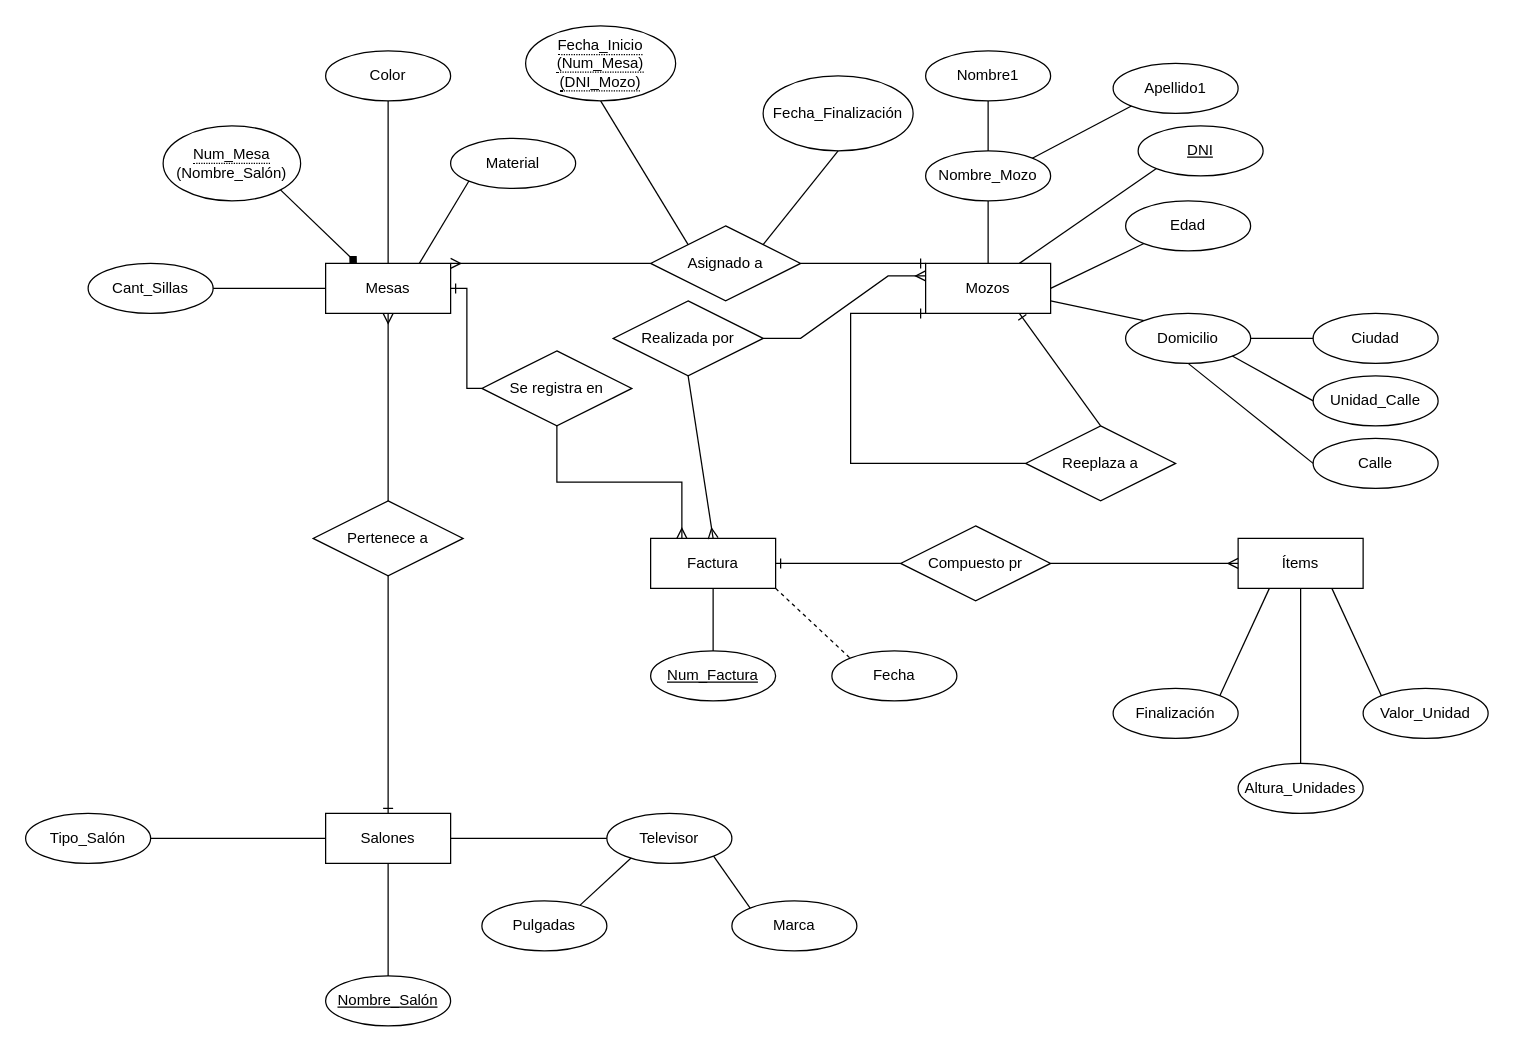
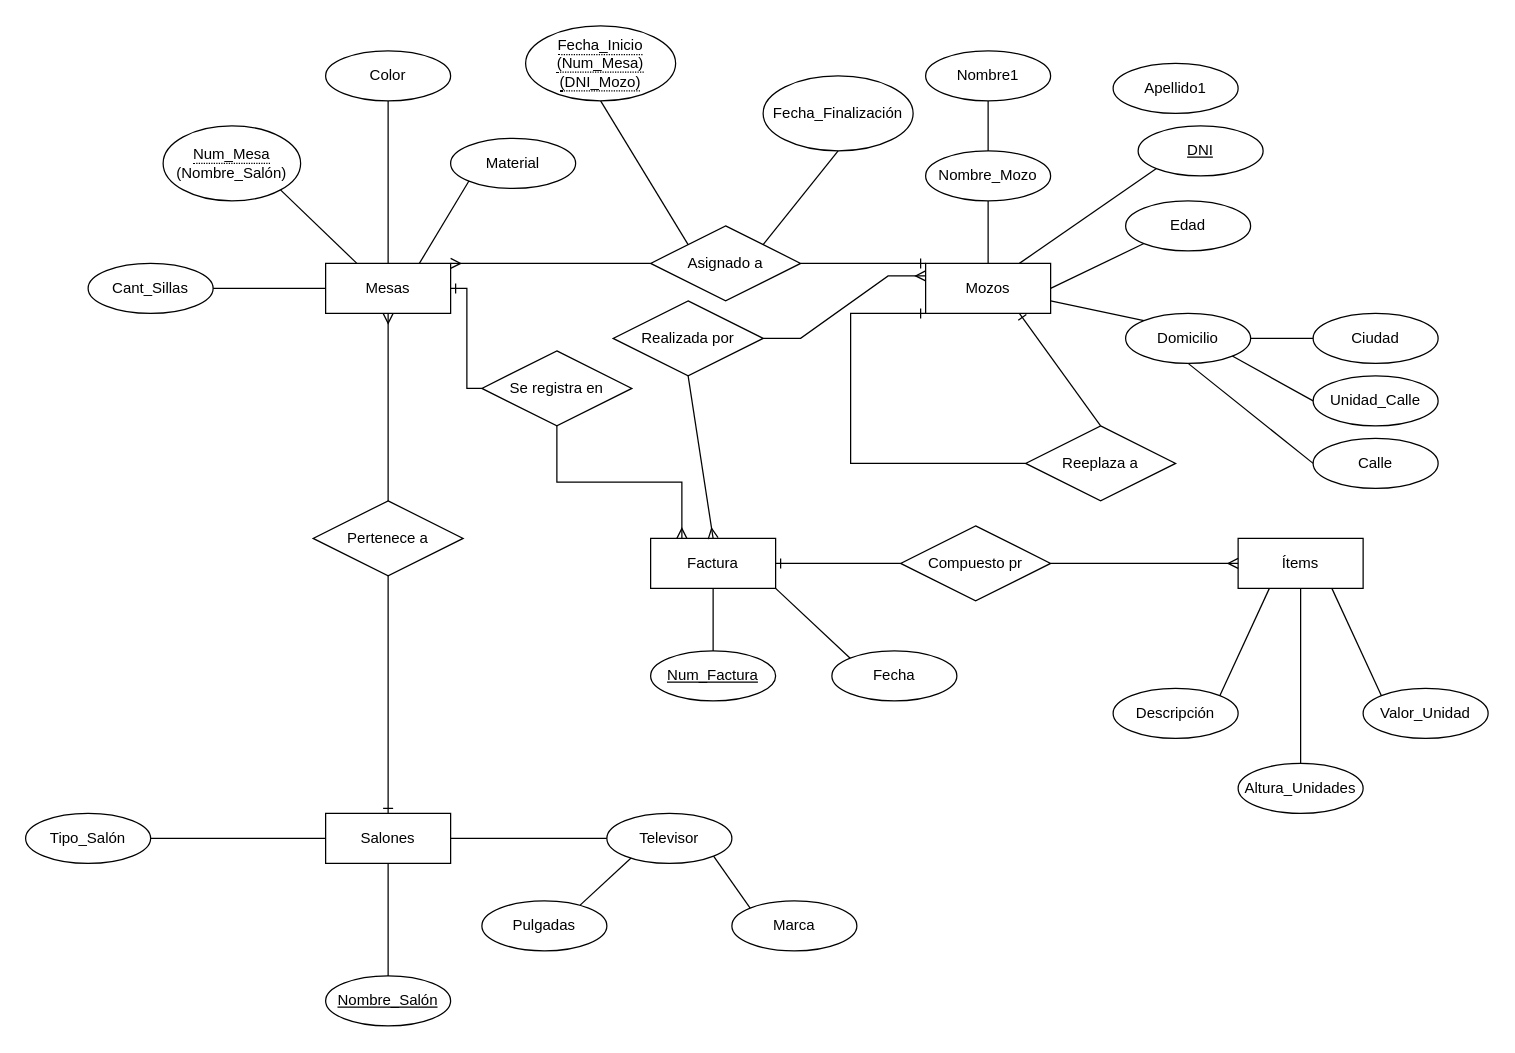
(1082, 132) -> none
(349, 256) -> (353, 259)
(812, 622) -> (812, 622)
(1176, 713) -> (1176, 713)
